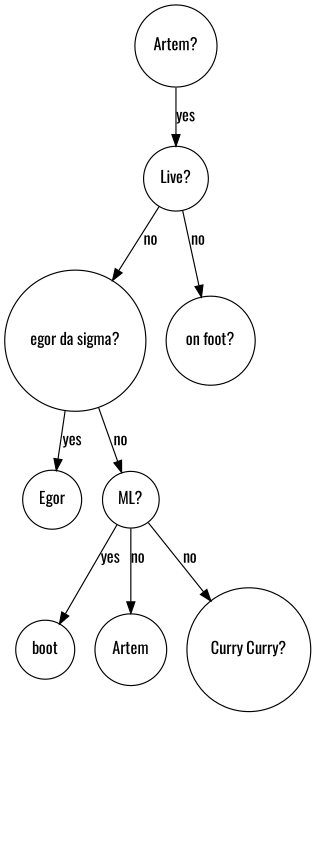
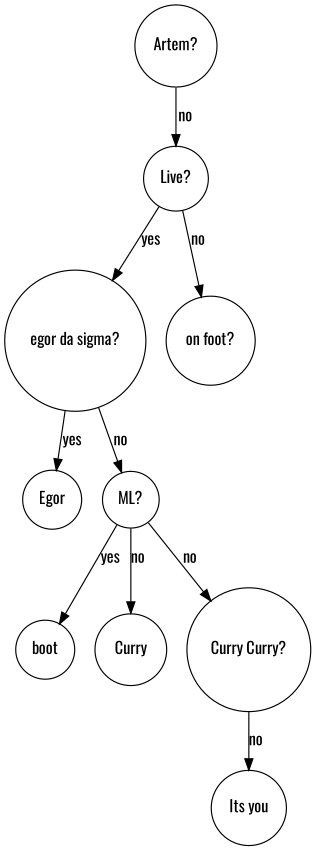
(186, 117) -> (186, 117)
(151, 241) -> (151, 241)
(131, 650) -> (131, 650)
none -> (249, 808)
